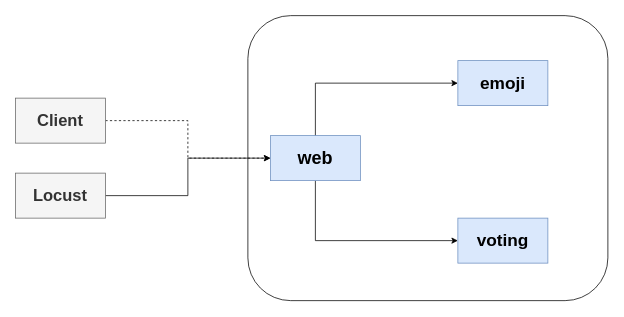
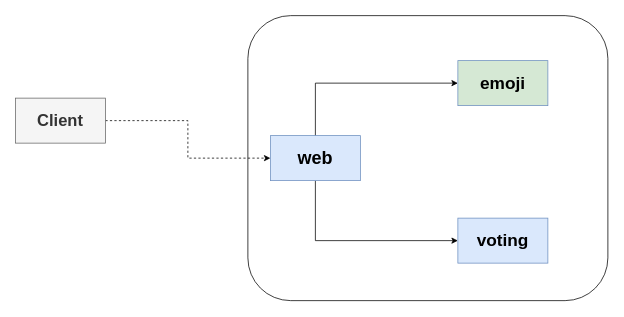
(503, 83) -> (503, 83)
(60, 195) -> none
(165, 195) -> none
